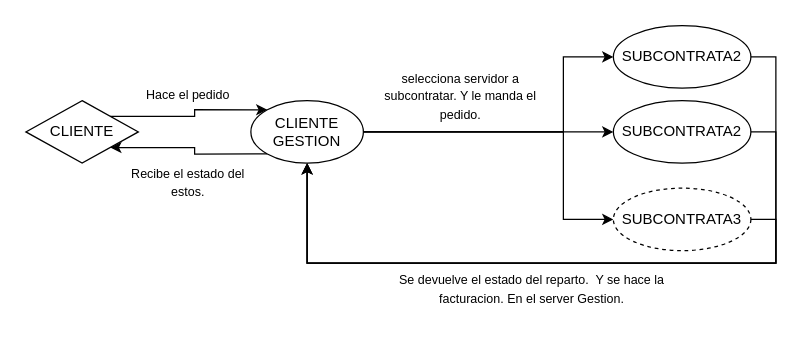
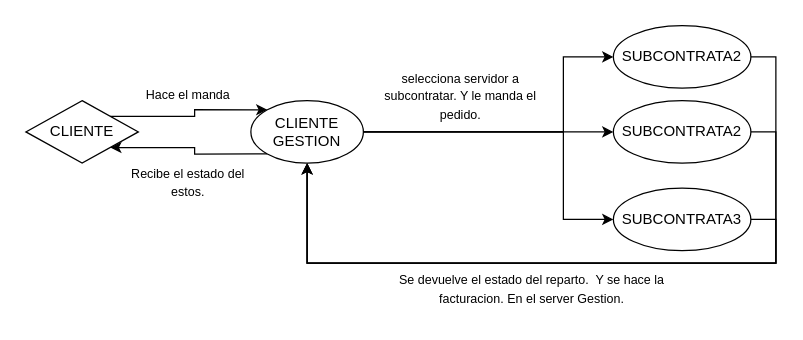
(188, 94) -> (188, 94)
(682, 219) -> (682, 219)
